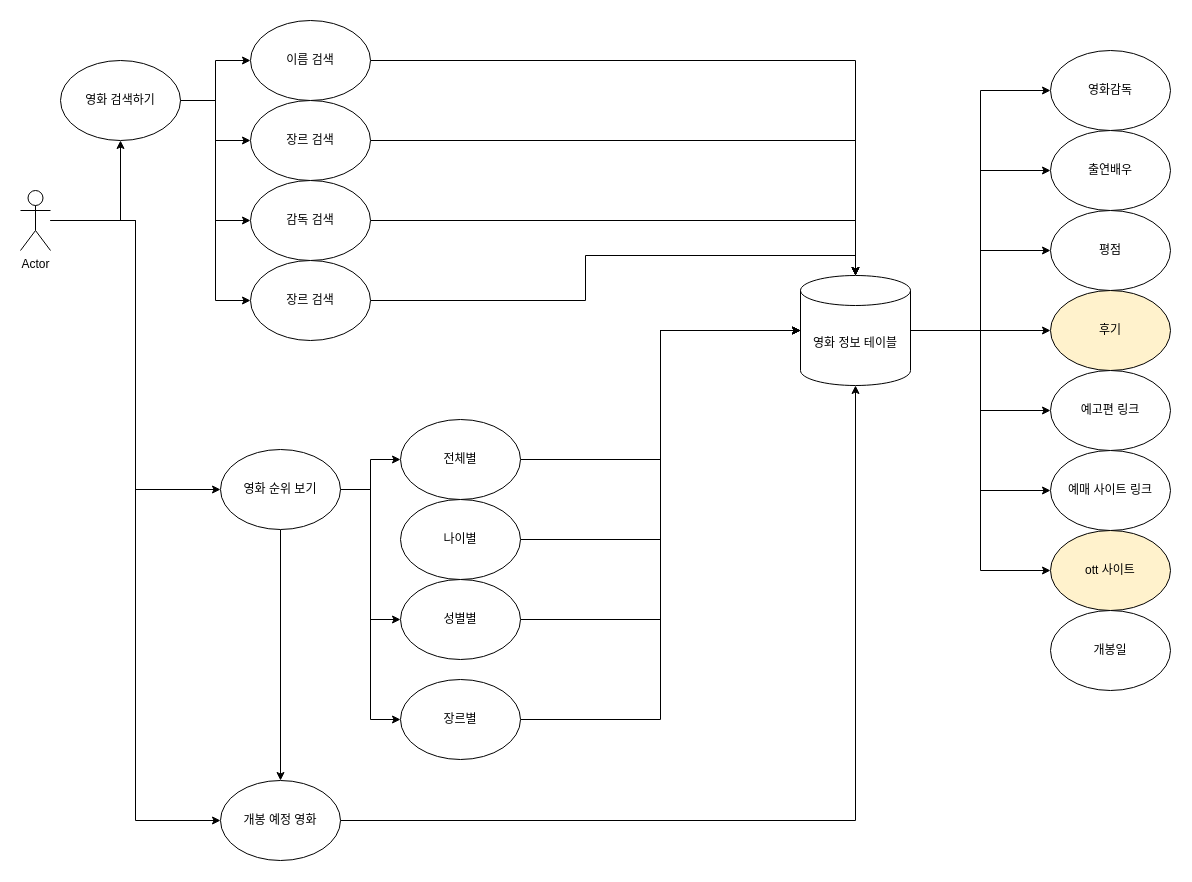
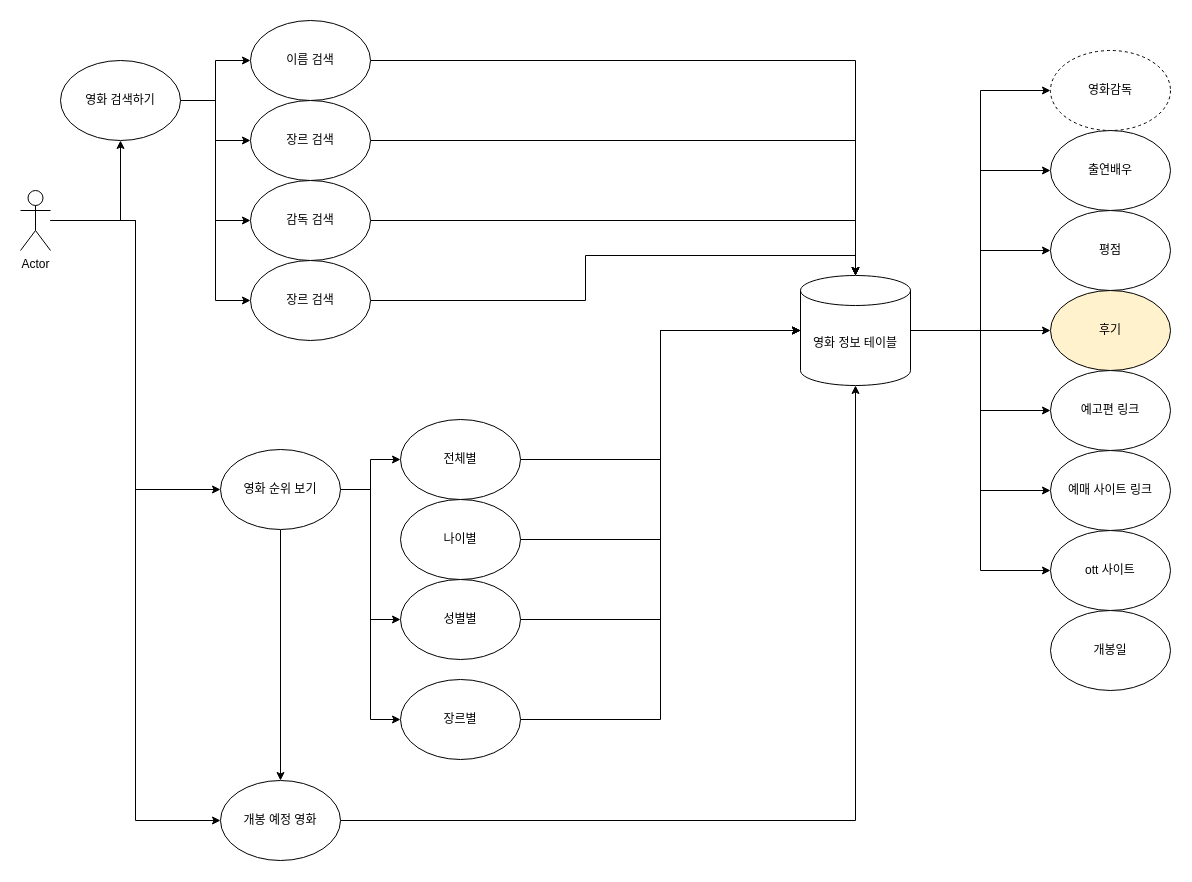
(1111, 91) -> (1111, 91)
(1111, 571) -> (1111, 571)
